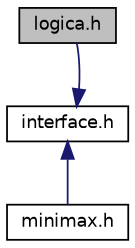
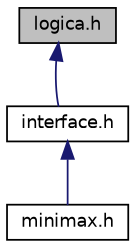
(79, 66) -> (56, 84)
